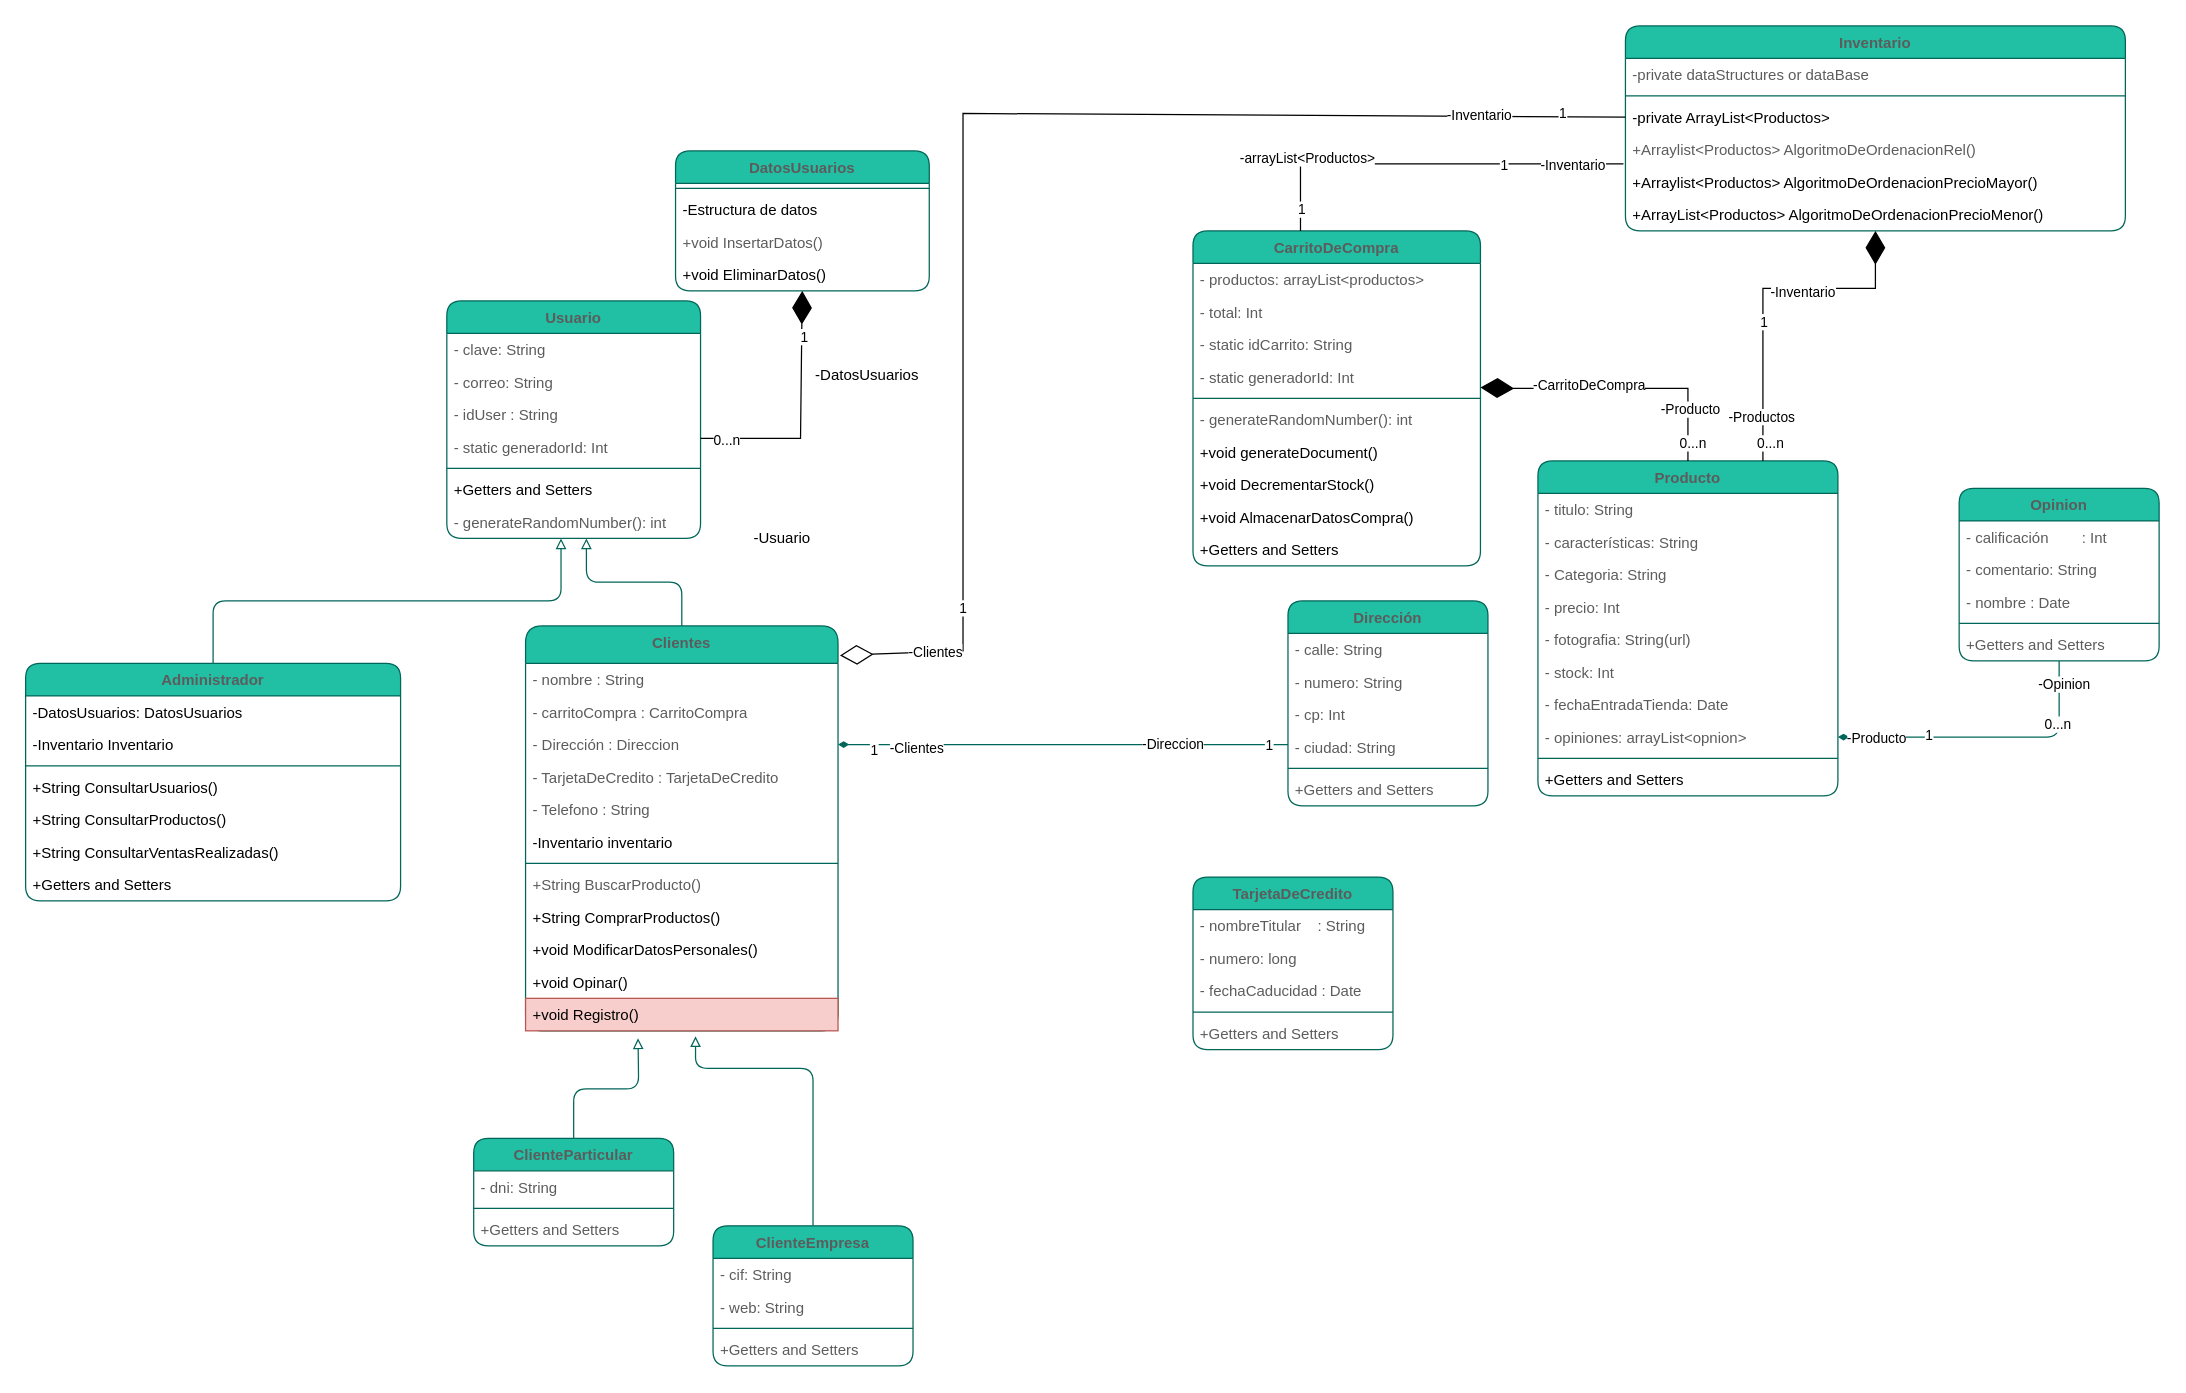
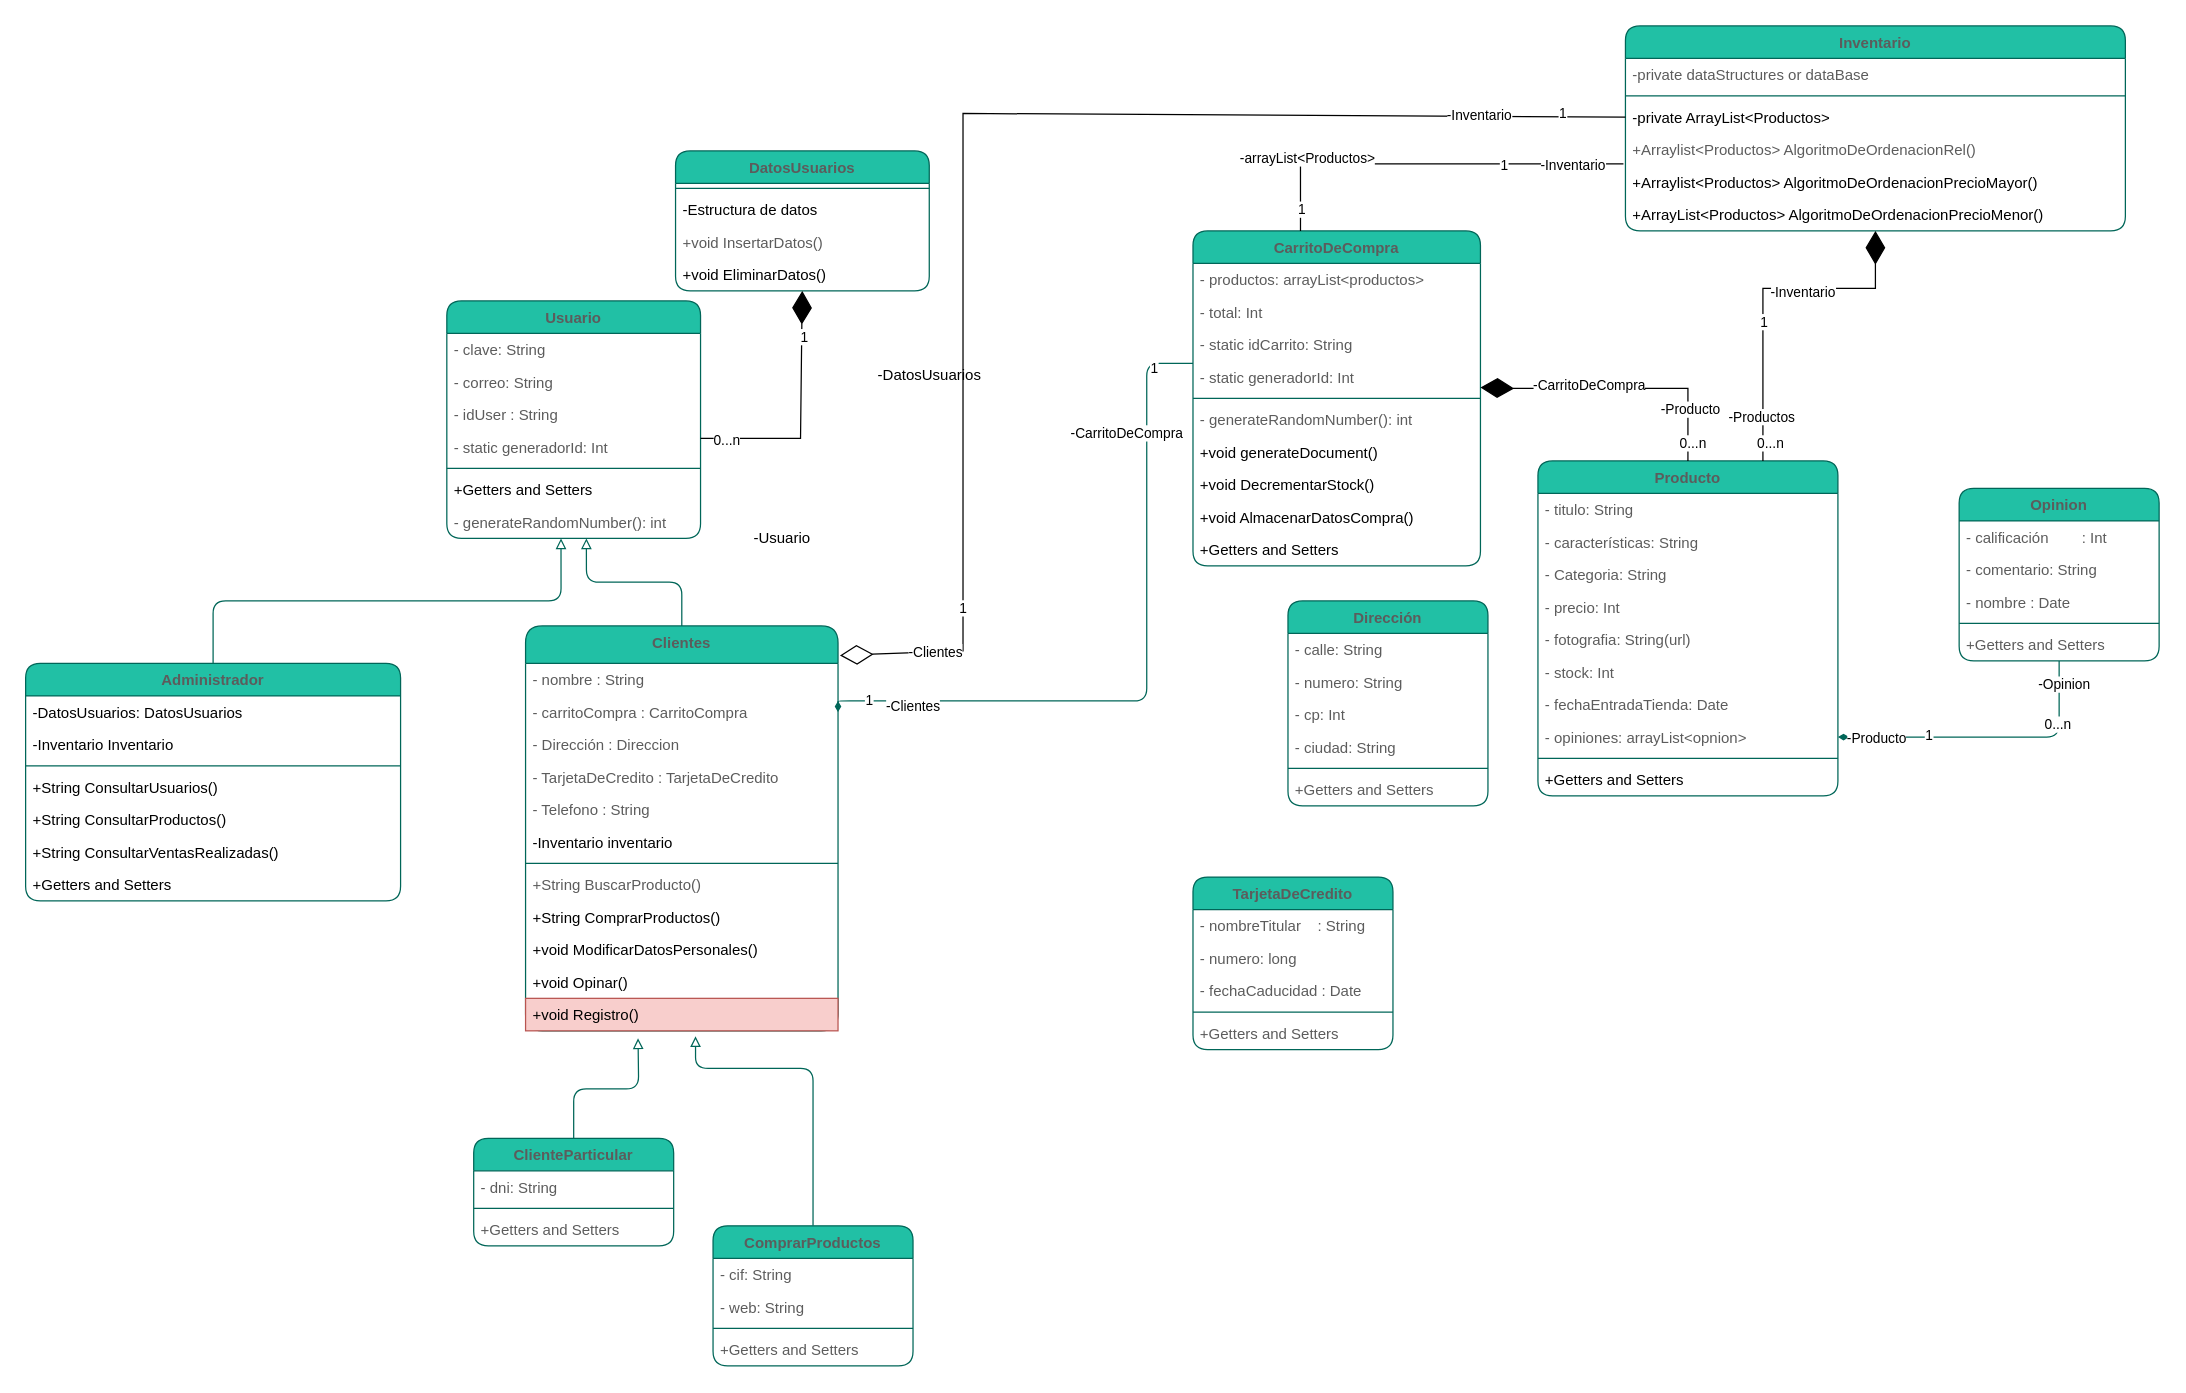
(867, 376) -> (929, 376)
none -> (1147, 662)
(1067, 744) -> none
(813, 1243) -> (813, 1243)
